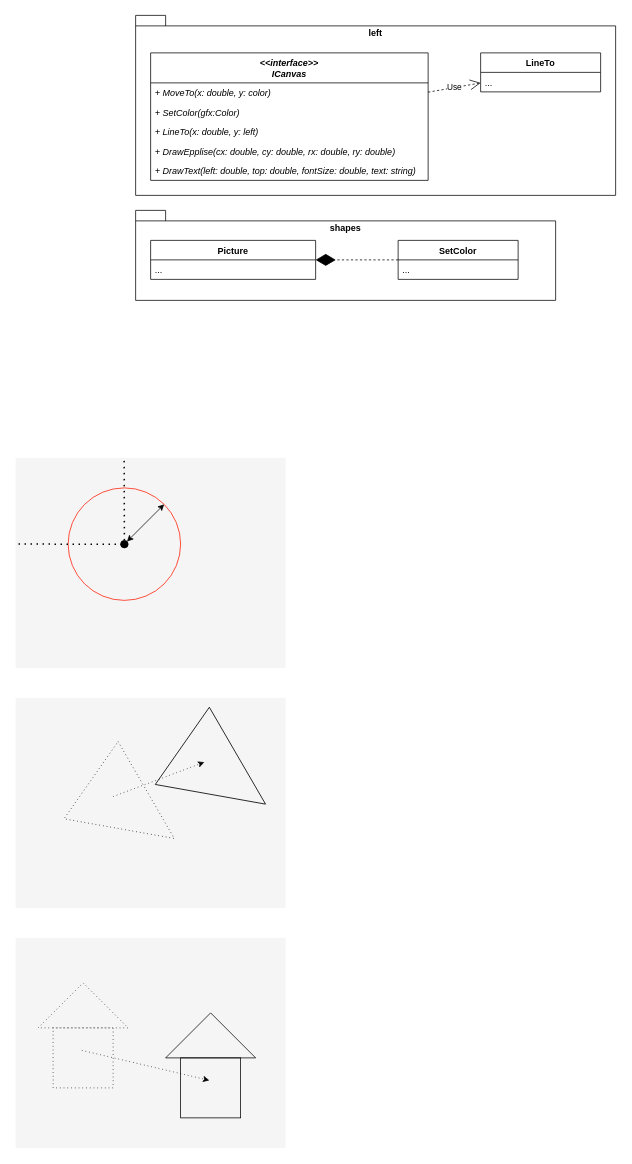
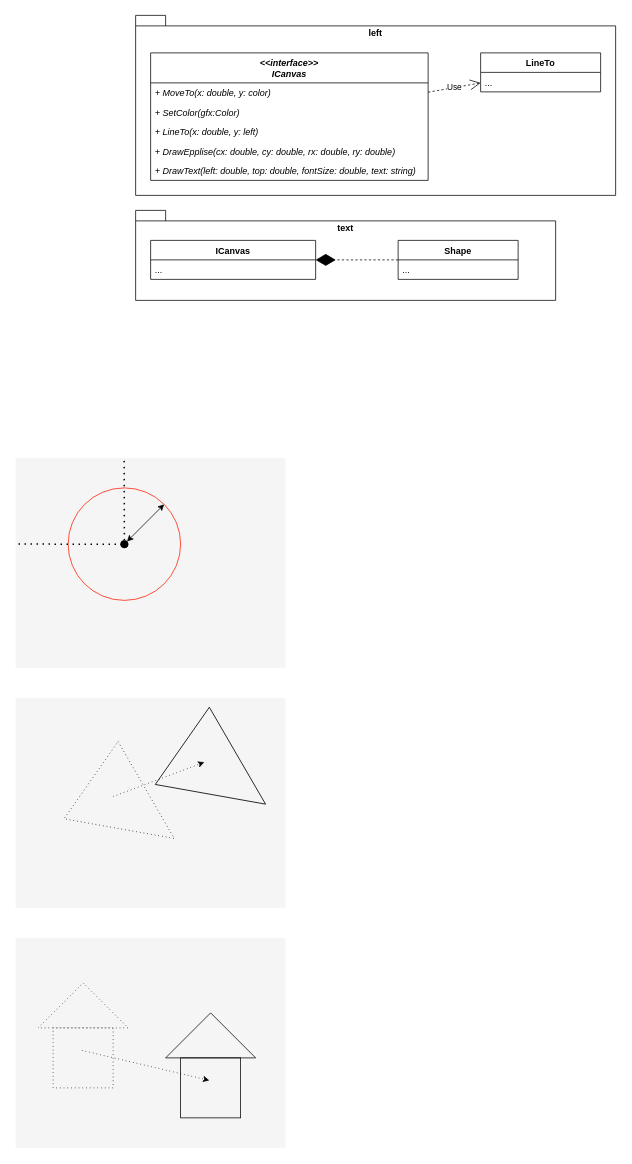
(345, 229) -> (345, 229)
(233, 251) -> (233, 251)
(458, 251) -> (458, 251)
